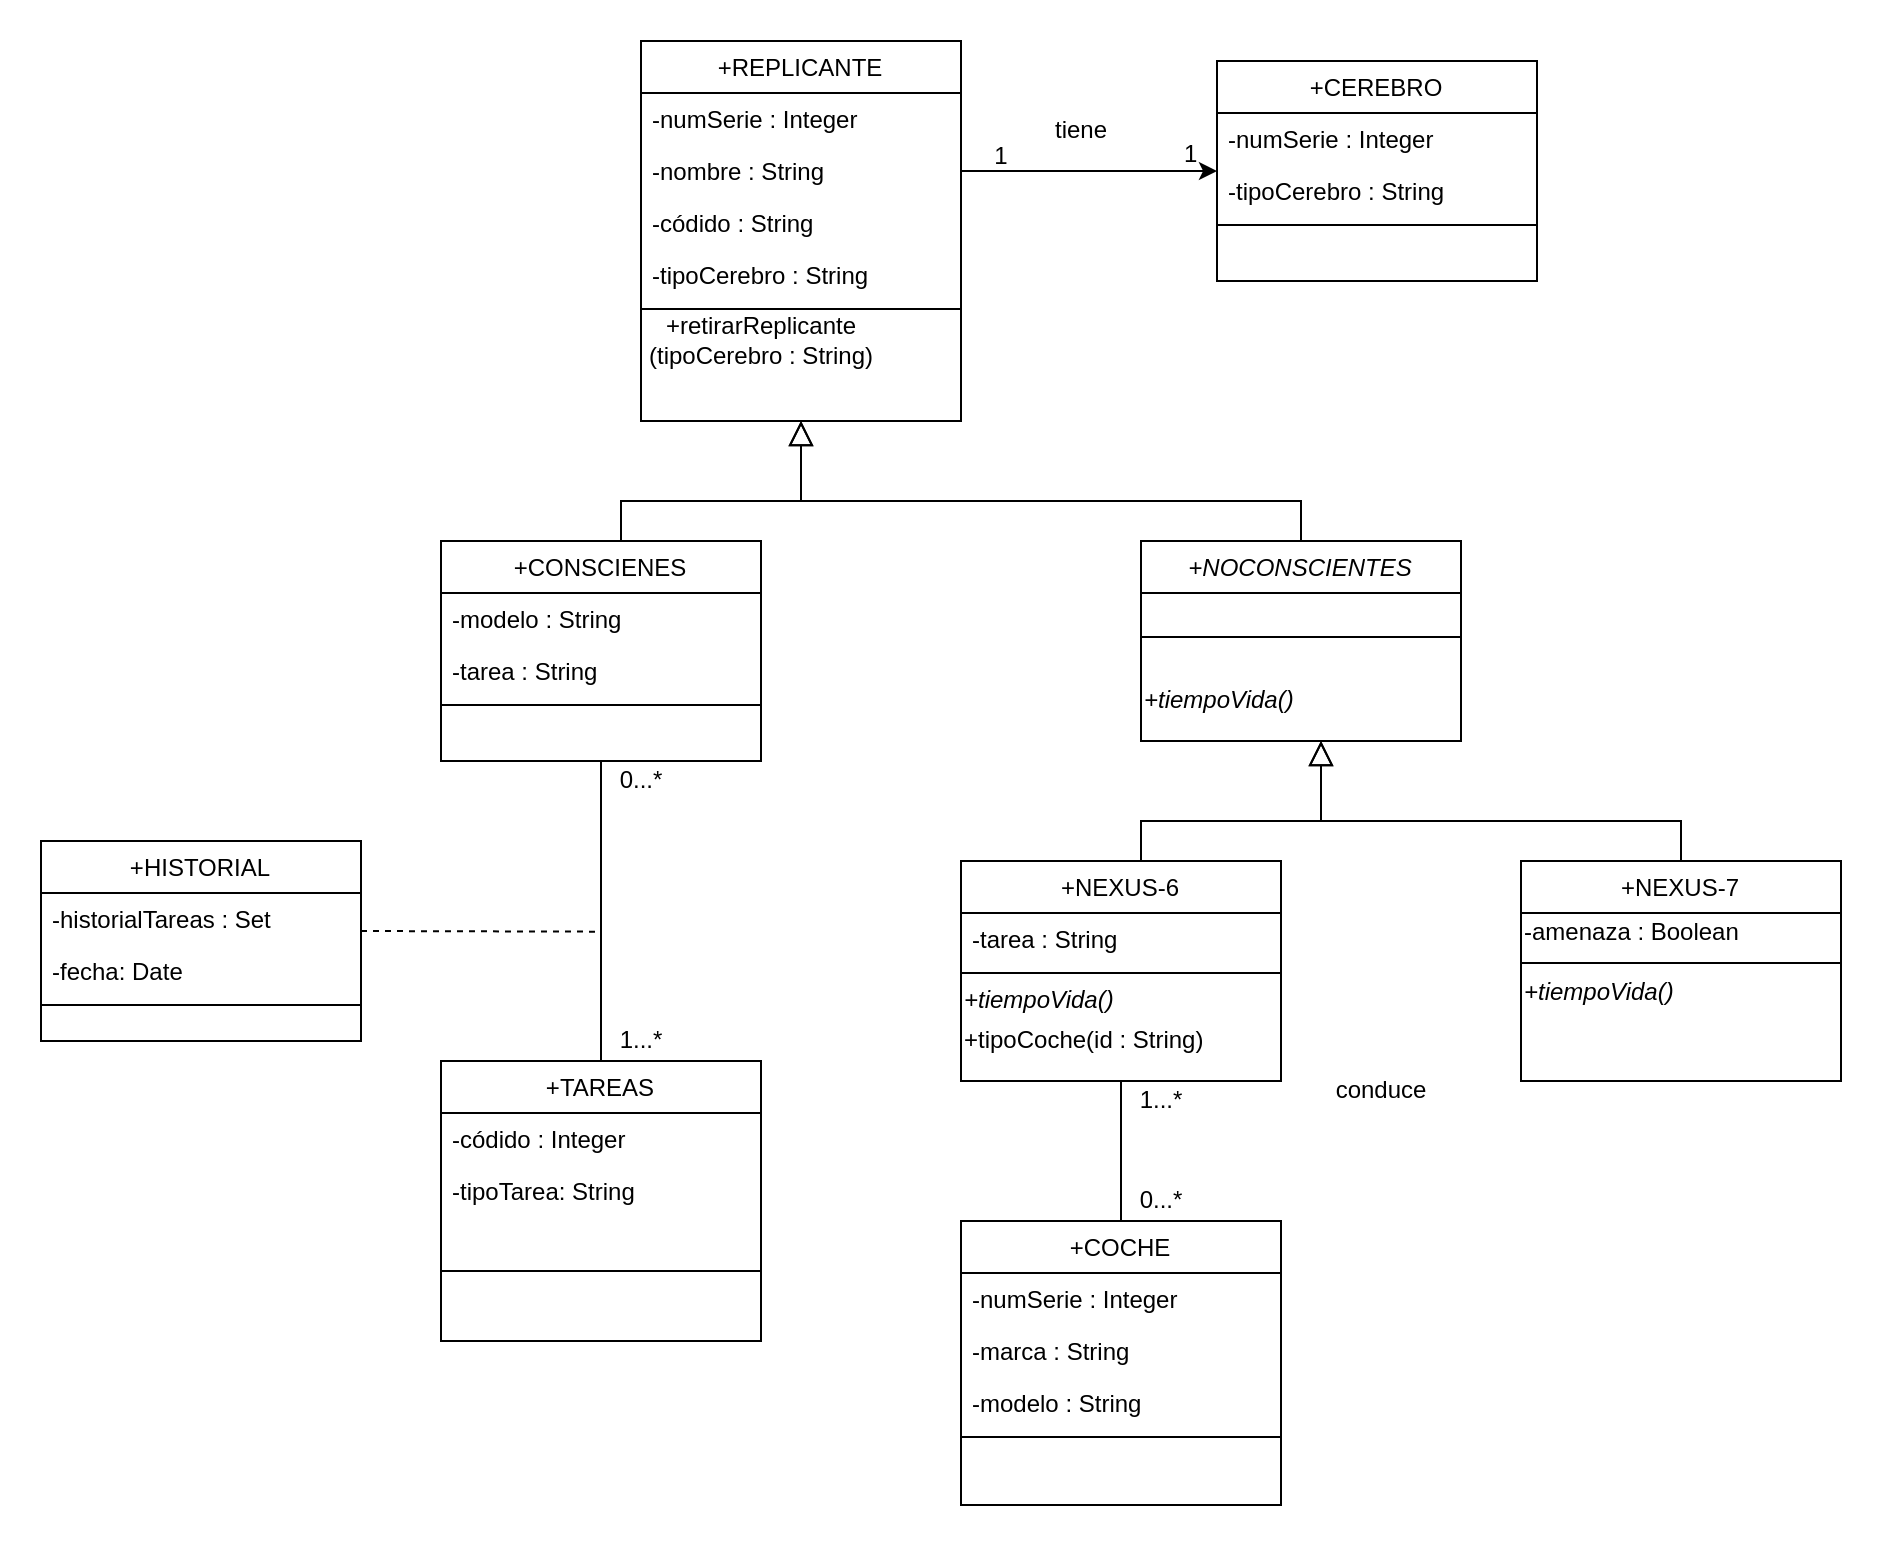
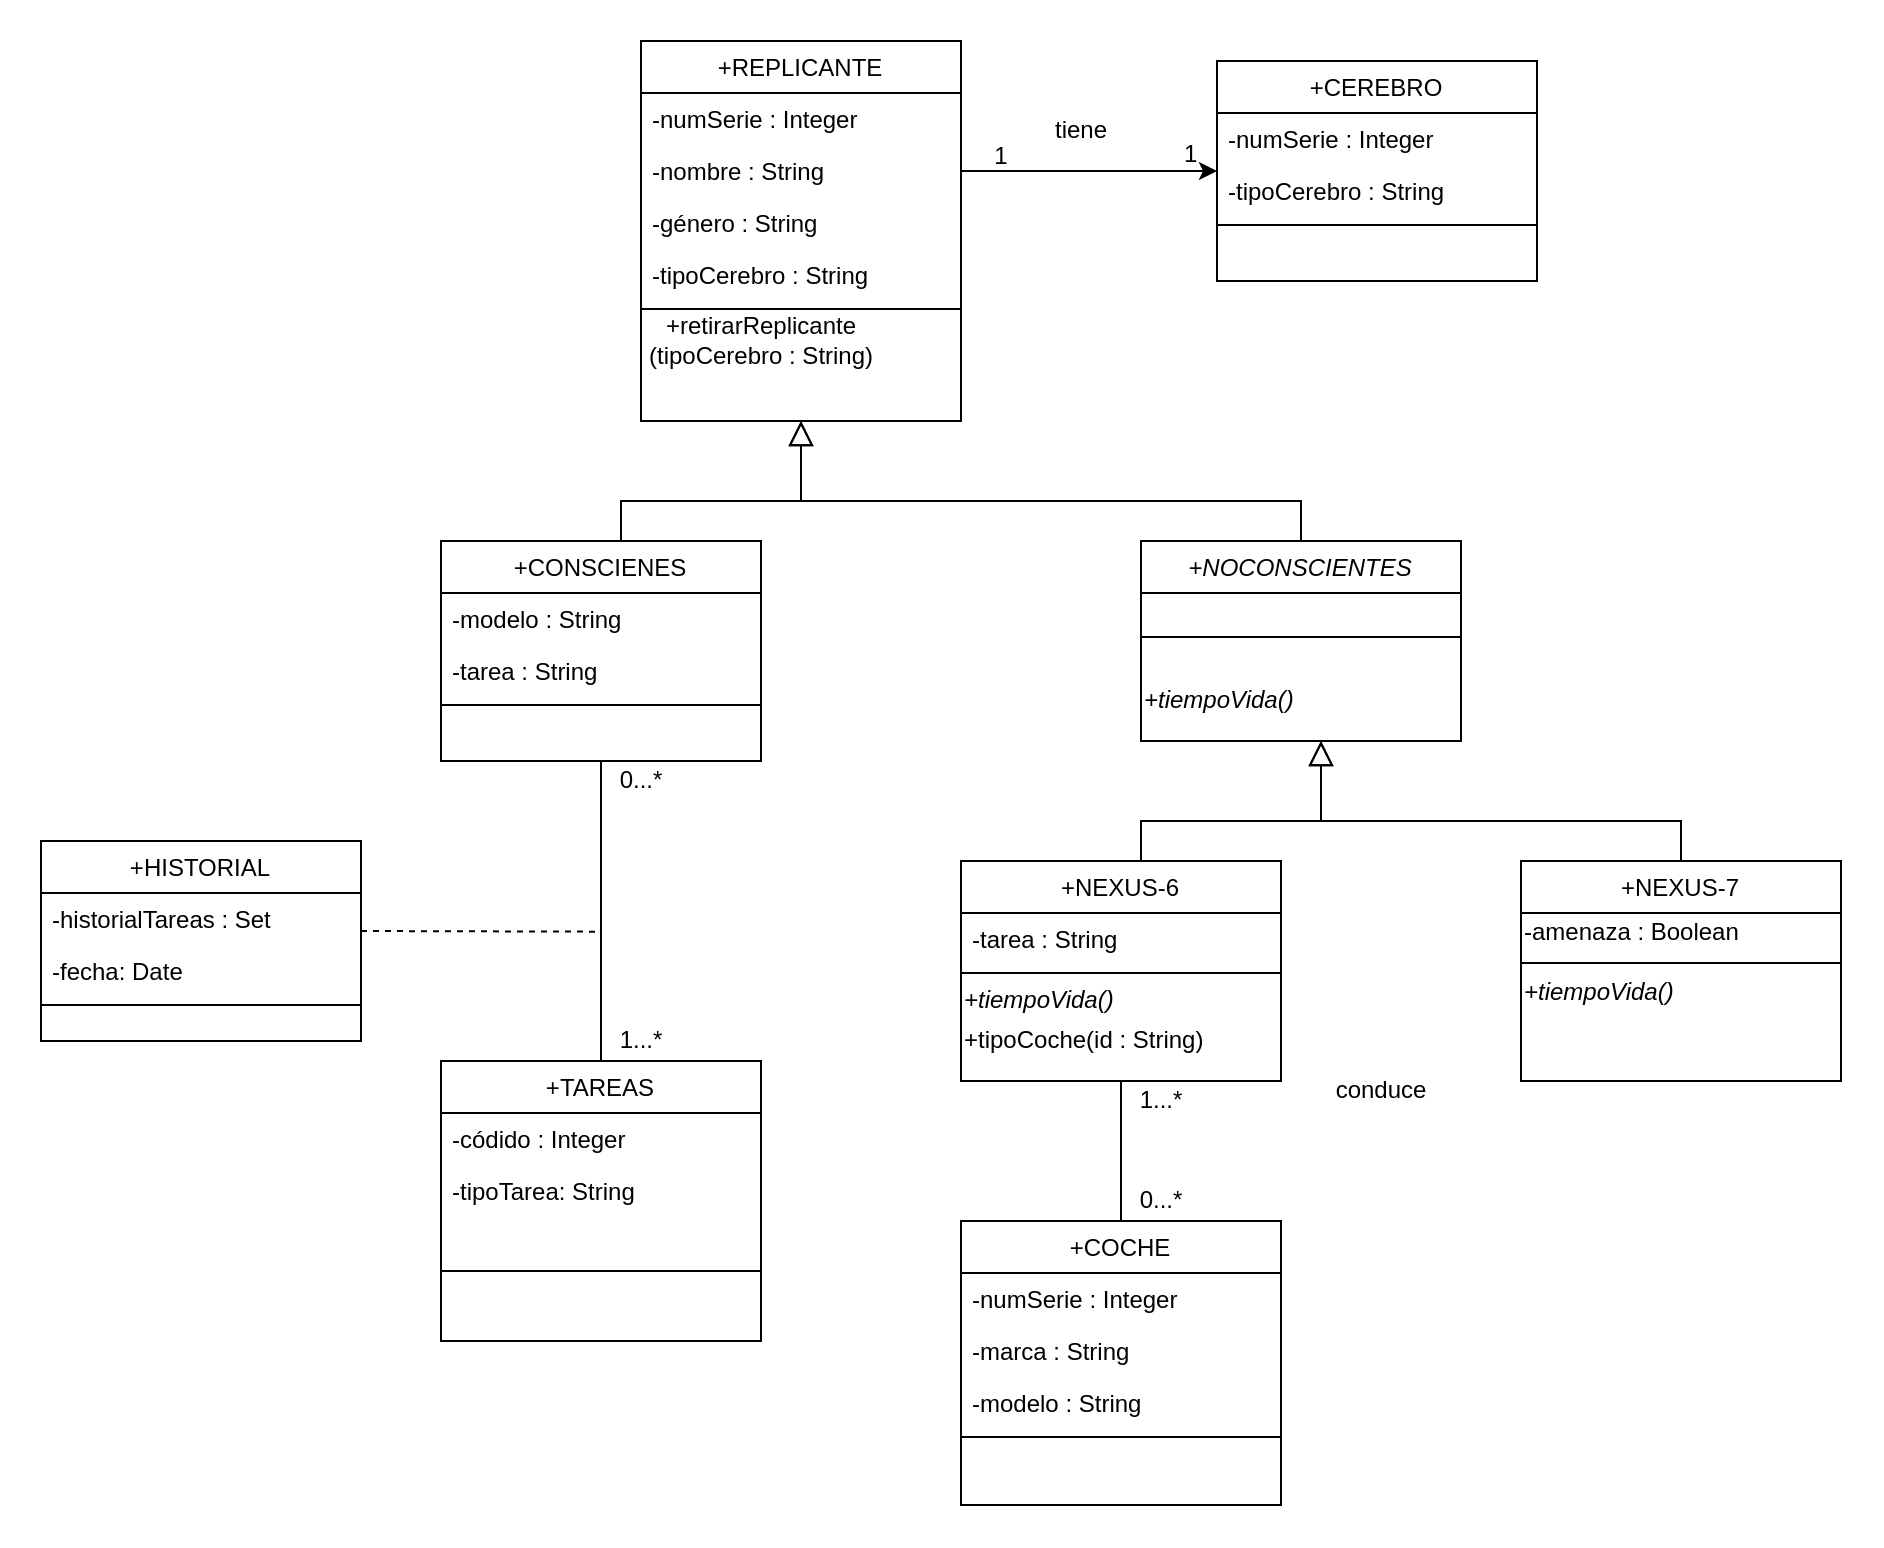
(744, 224) -> (747, 224)
